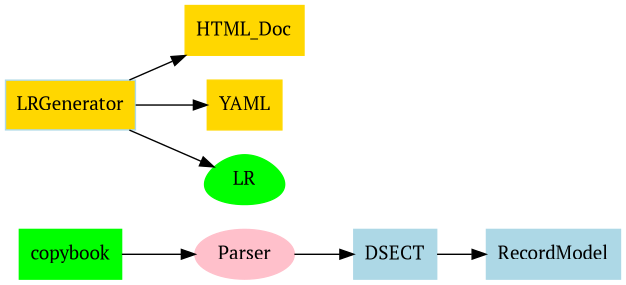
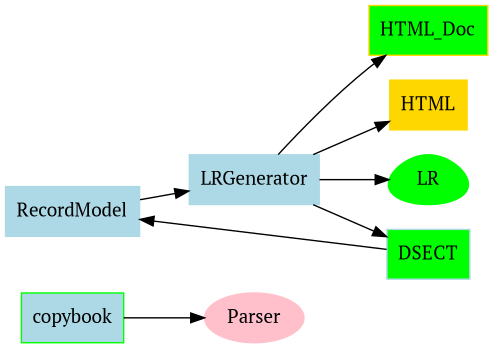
(245, 30) -> (428, 30)
(70, 105) -> (254, 180)
(245, 105) -> (428, 105)
none -> (157, 197)
(70, 254) -> (73, 318)
(317, 254) -> (344, 218)
(395, 254) -> (428, 254)
